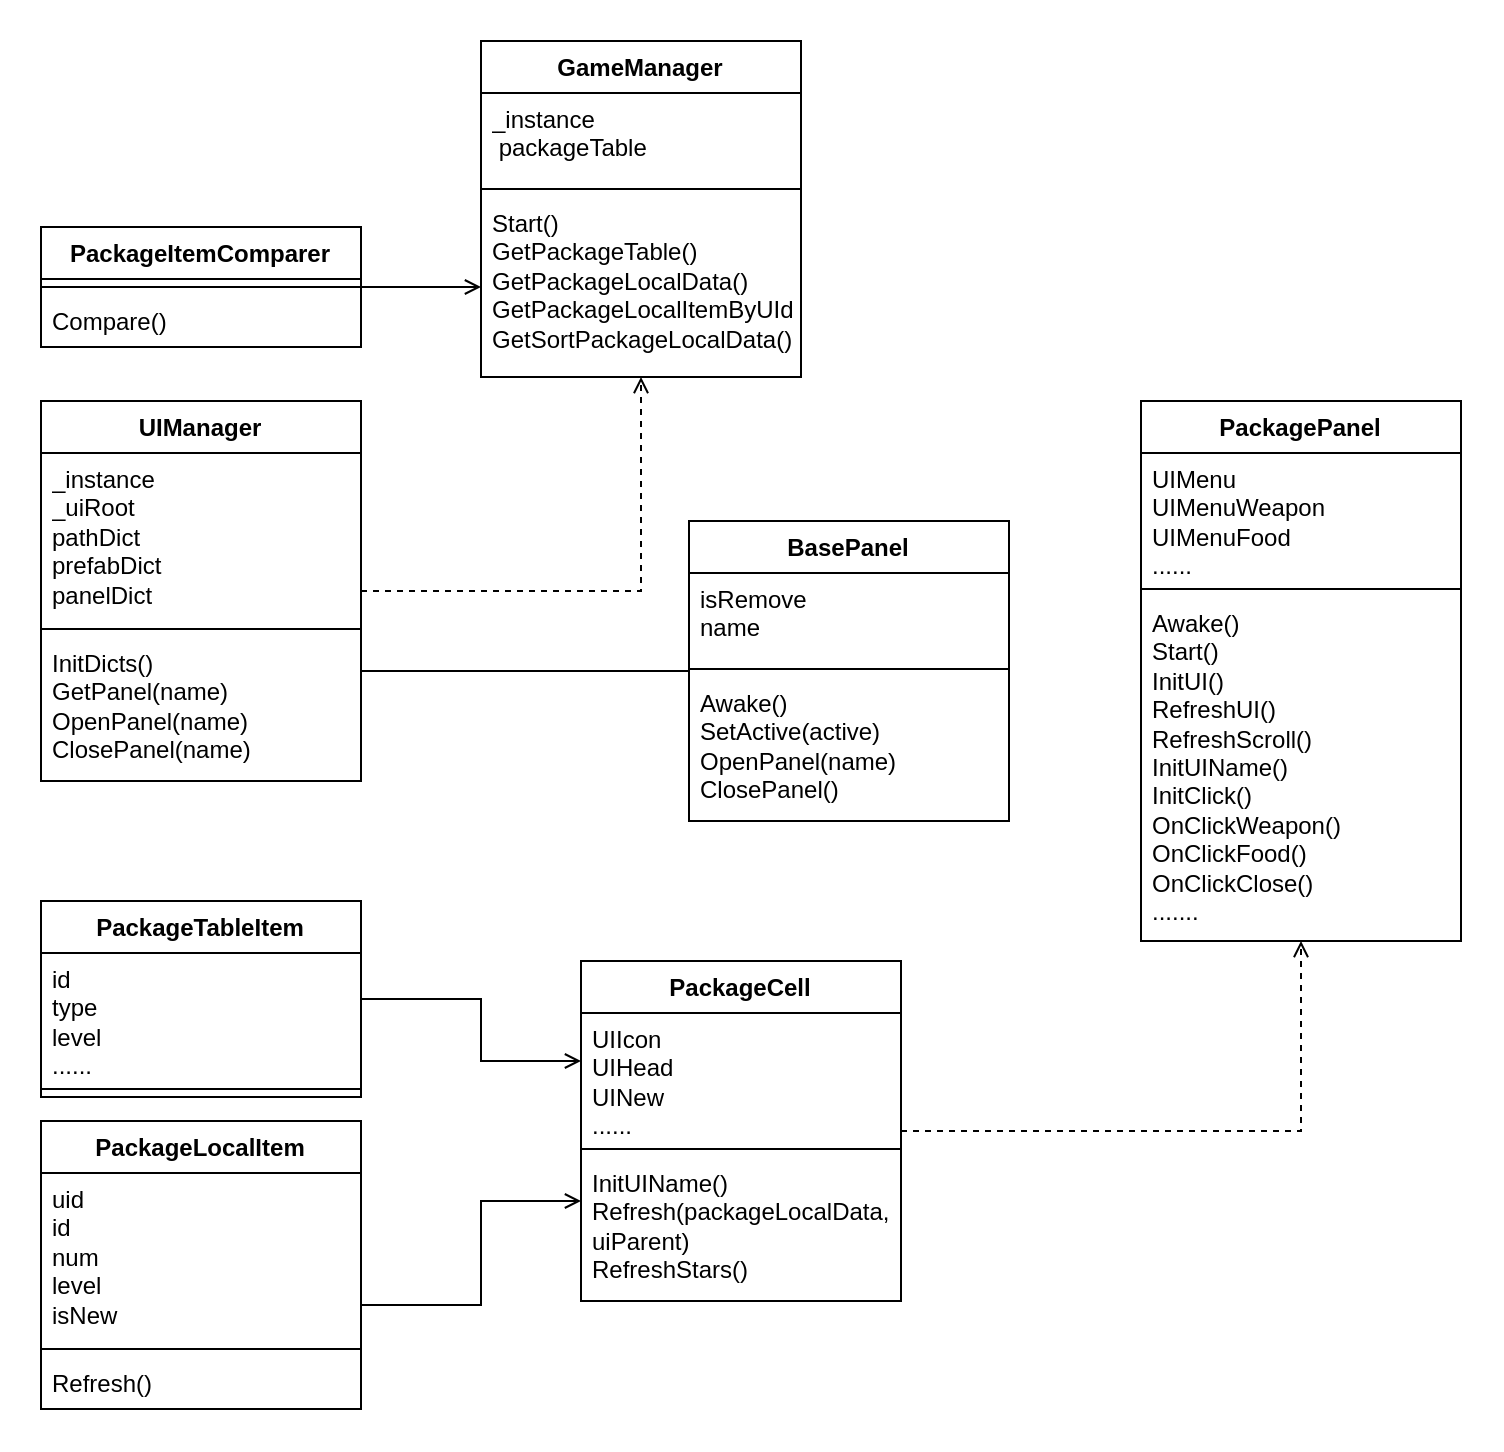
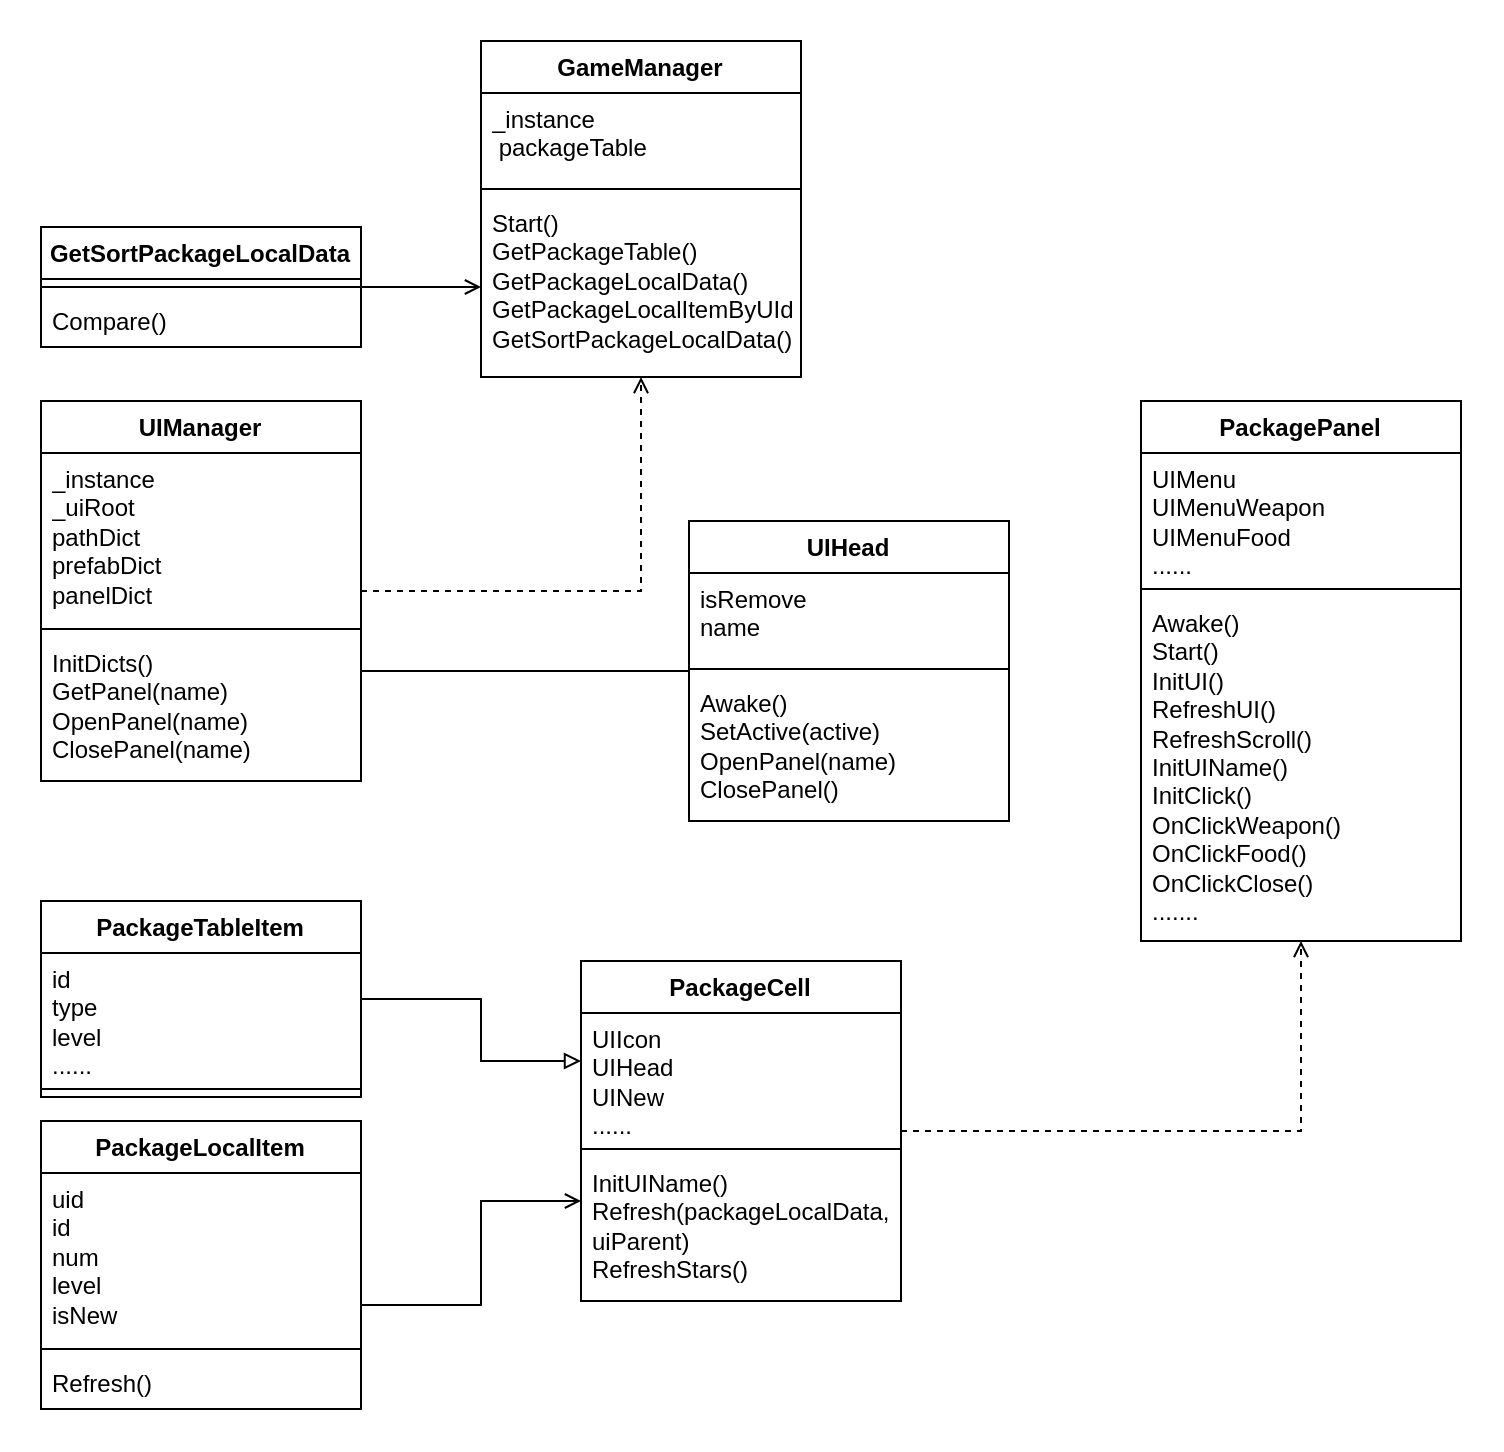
(201, 255) -> (201, 255)
(849, 549) -> (849, 549)
(568, 1061) -> (563, 1061)
